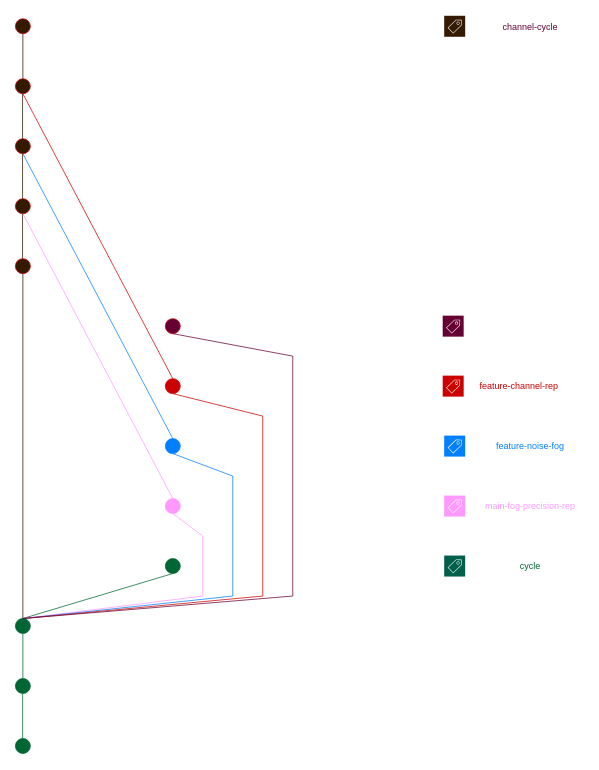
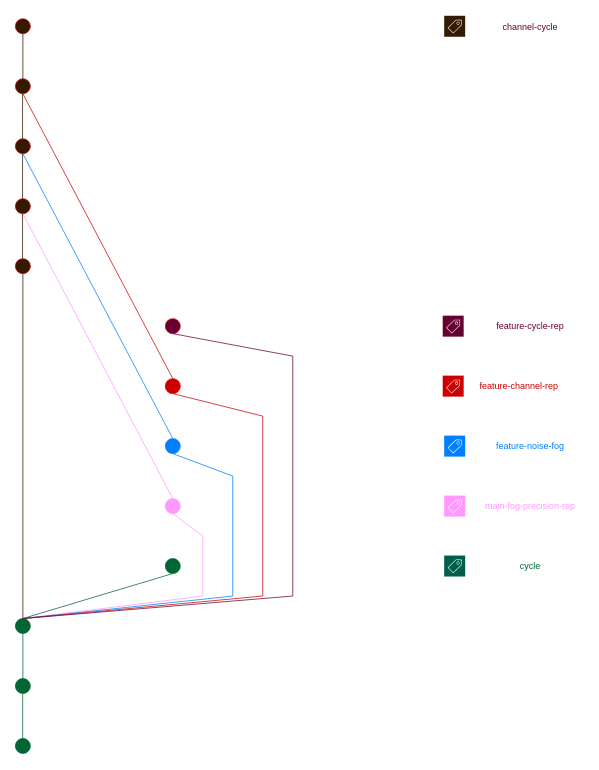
none -> (531, 326)
